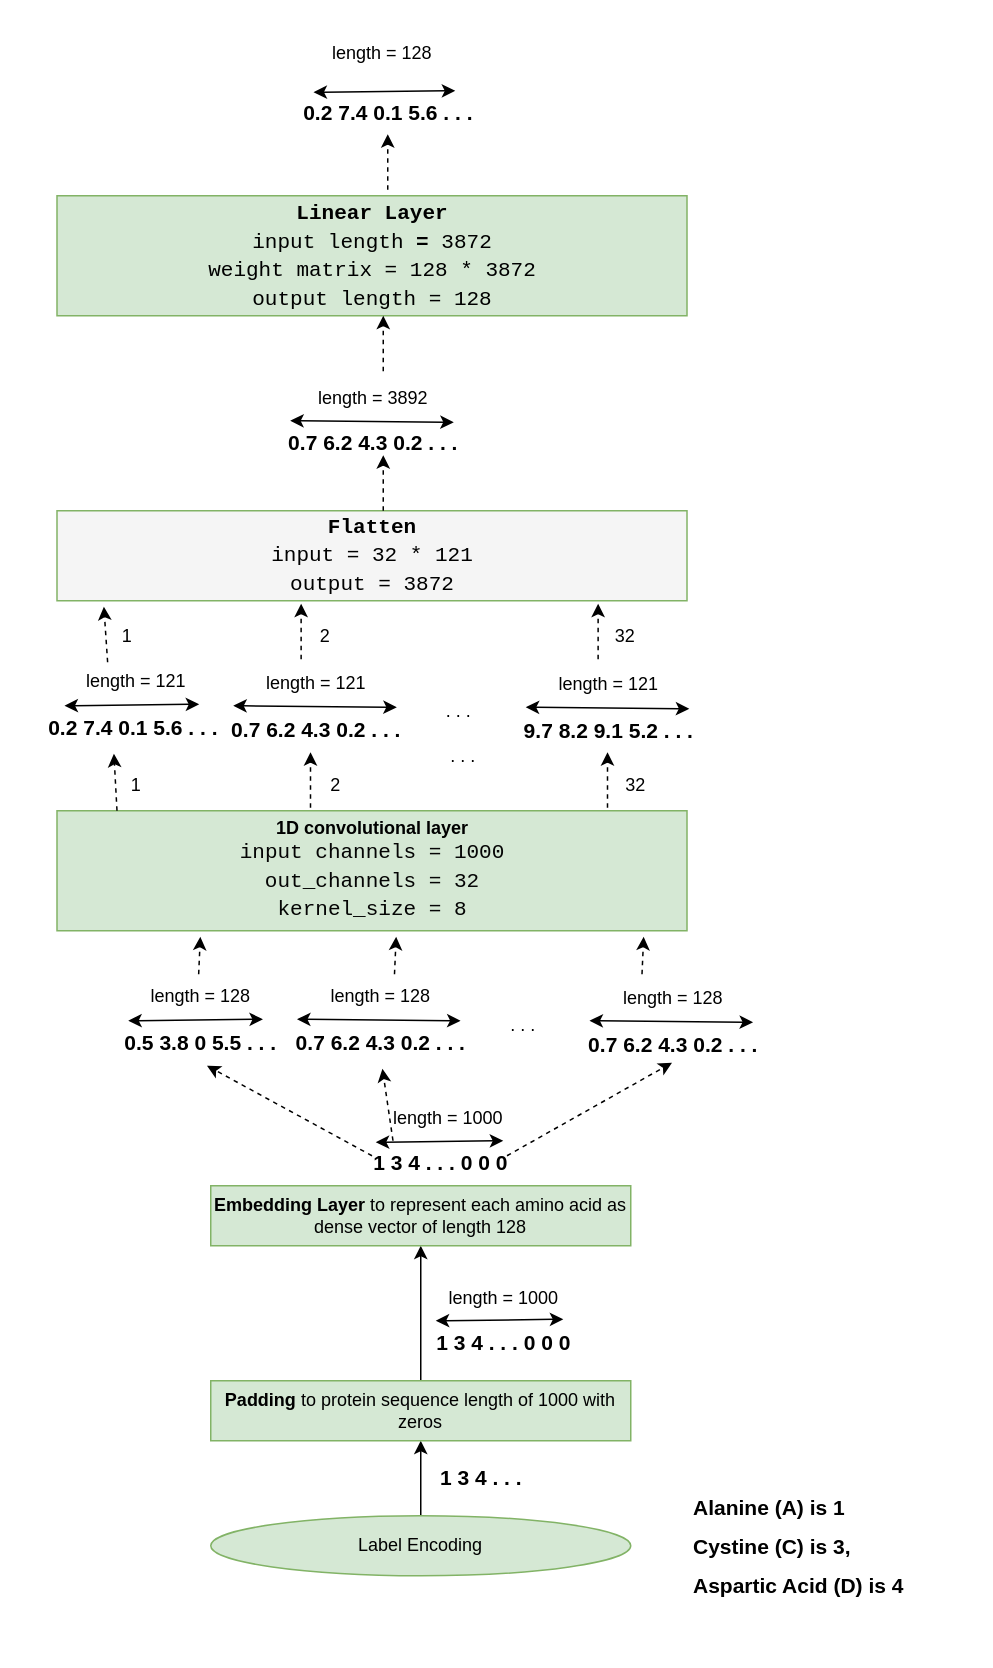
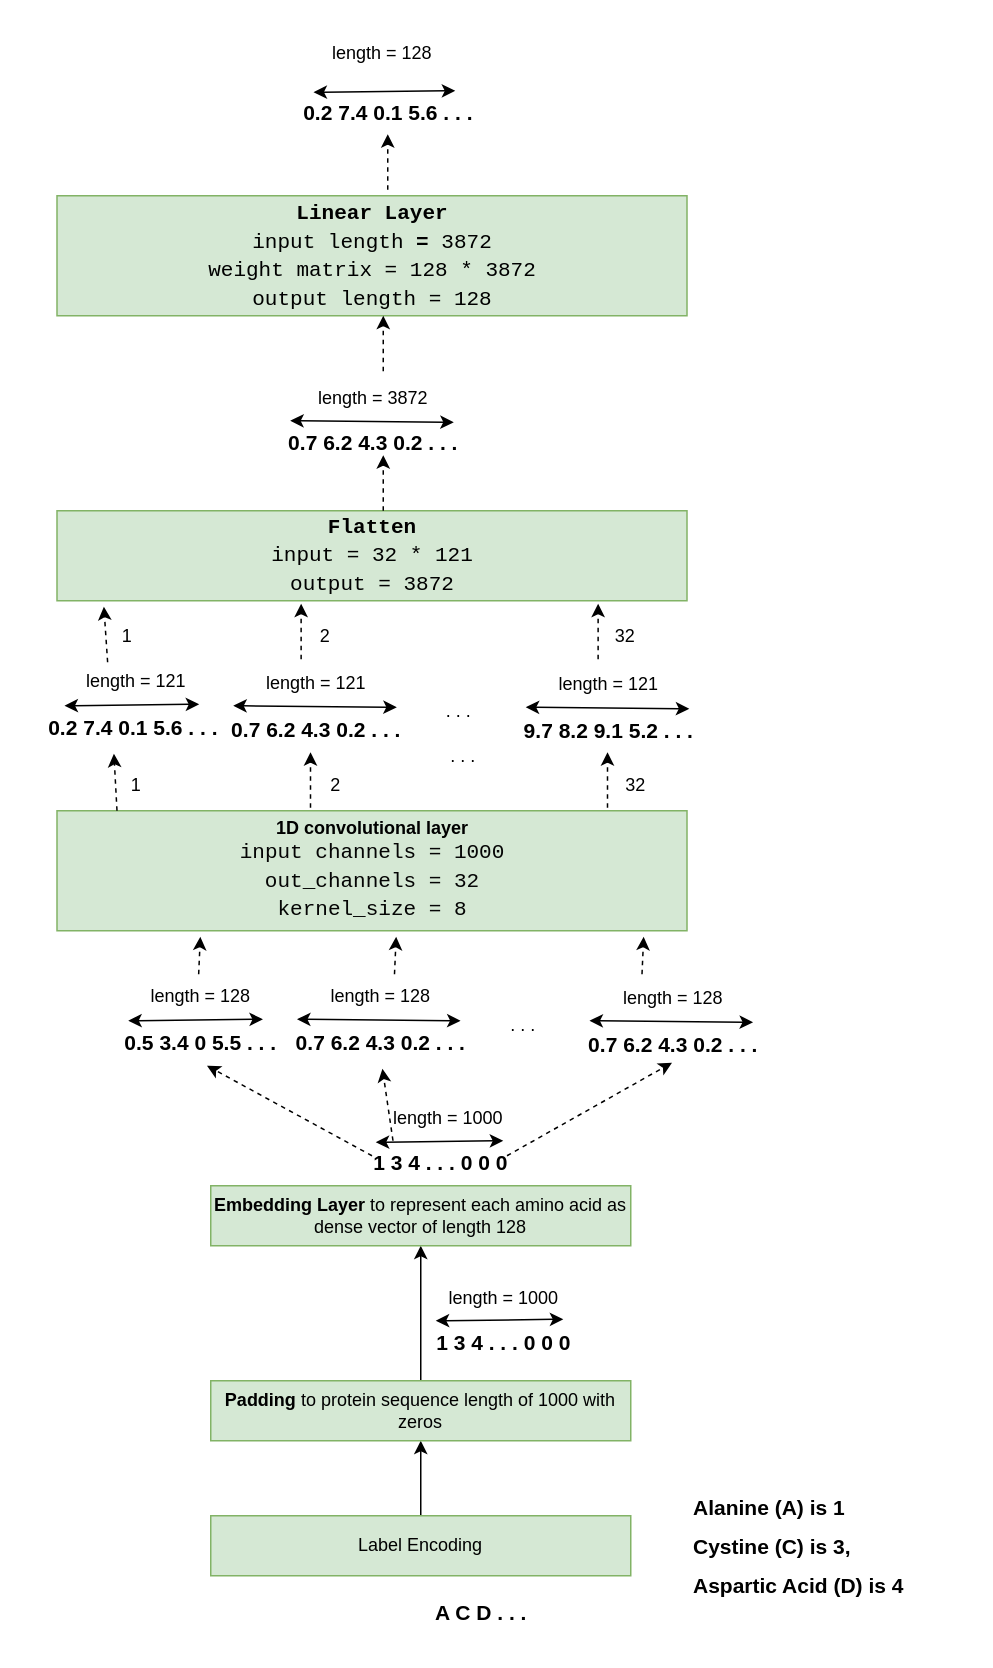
(374, 398) -> (374, 398)
(372, 556) -> (372, 556)
(201, 1043) -> (201, 1043)
(481, 1478) -> none
(421, 1546) -> (421, 1546)
none -> (481, 1613)
